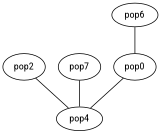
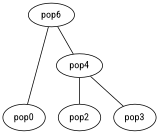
(80, 67) -> (135, 118)
(107, 93) -> (65, 40)
